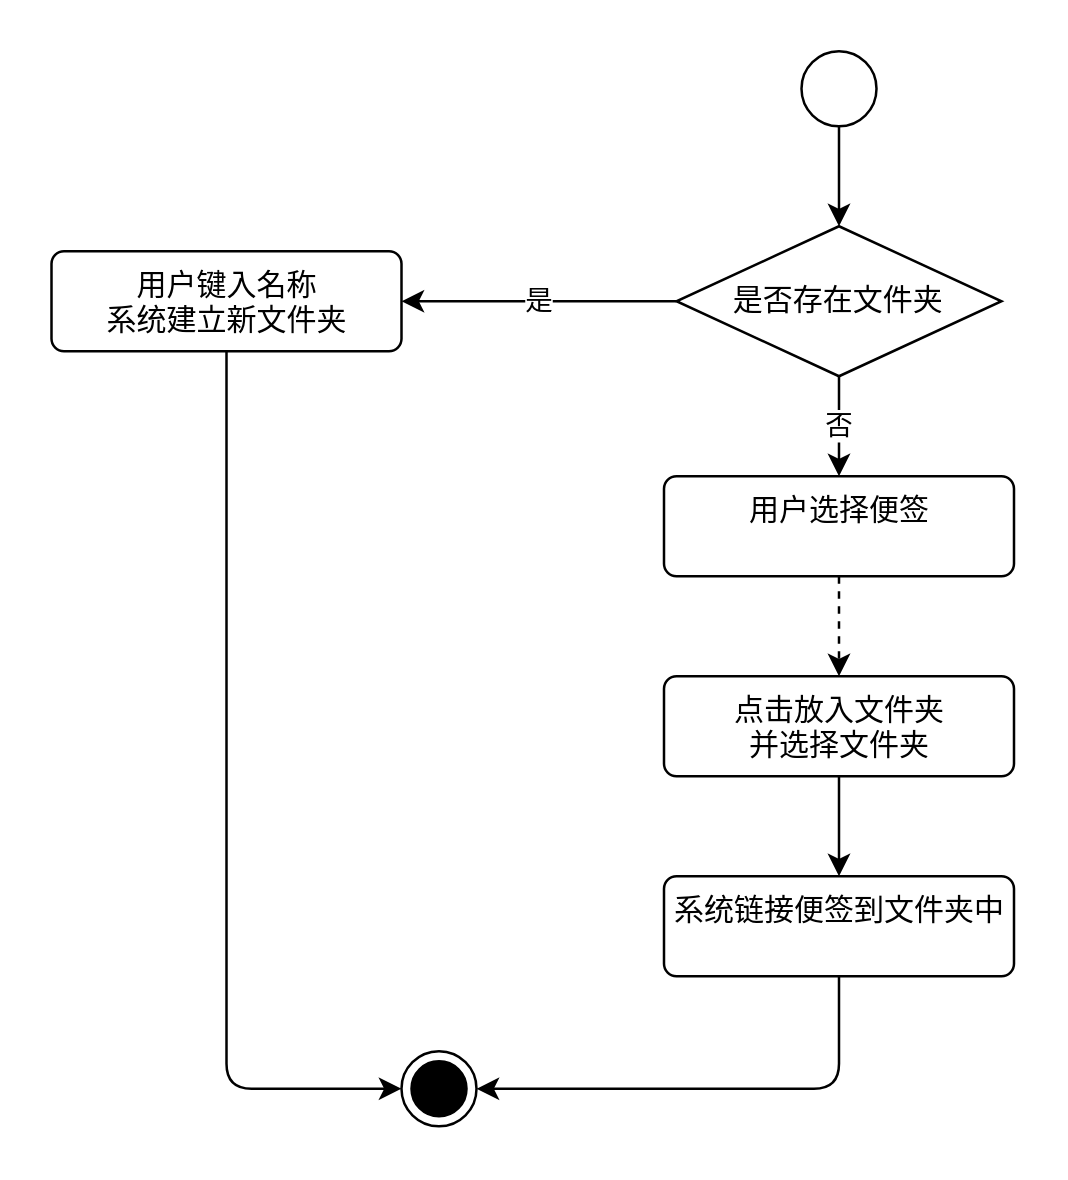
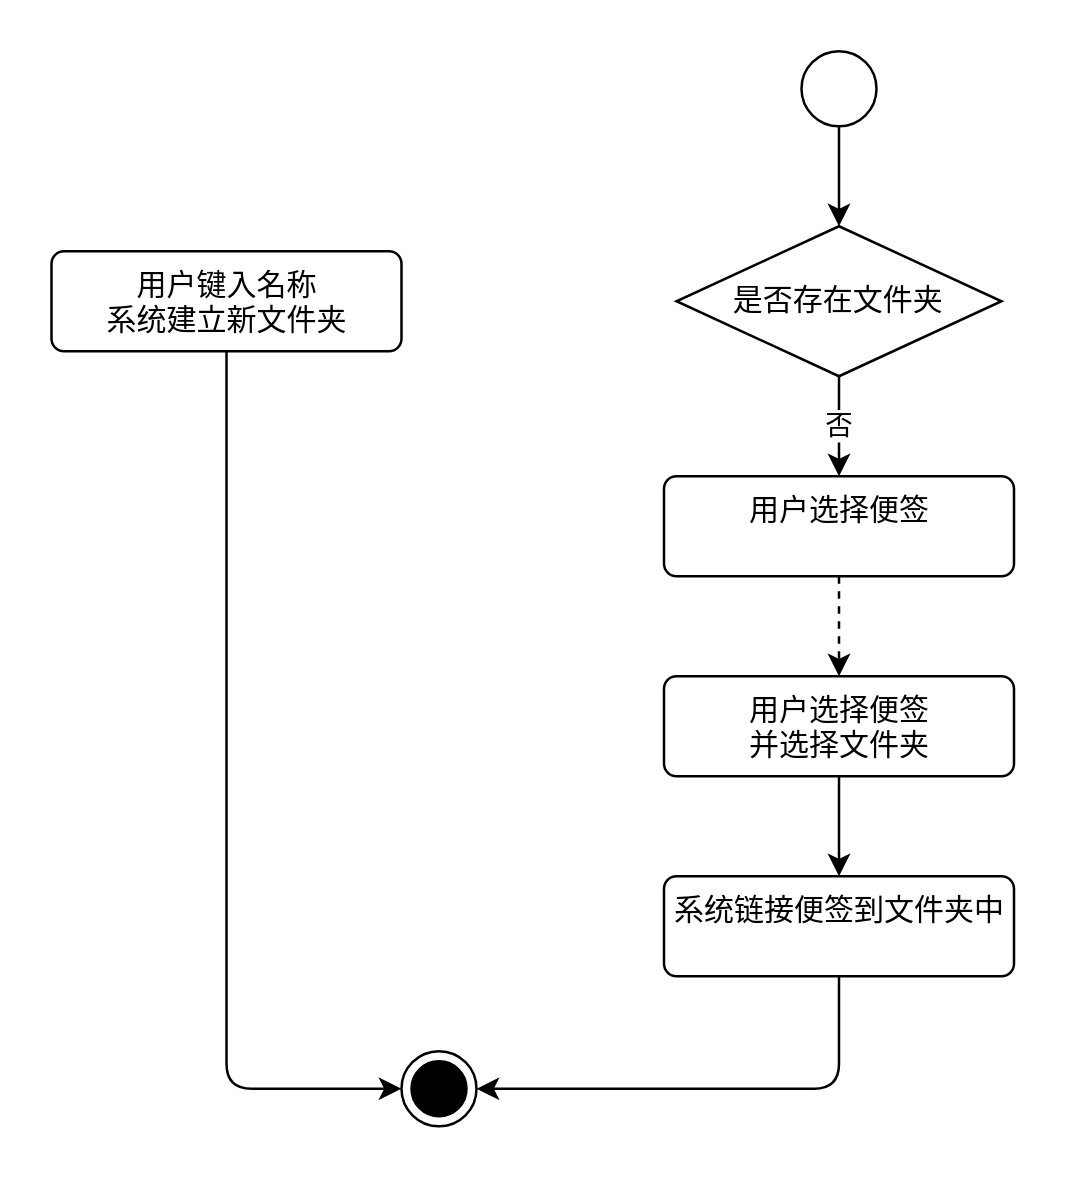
(547, 301) -> none
(840, 730) -> (840, 730)
